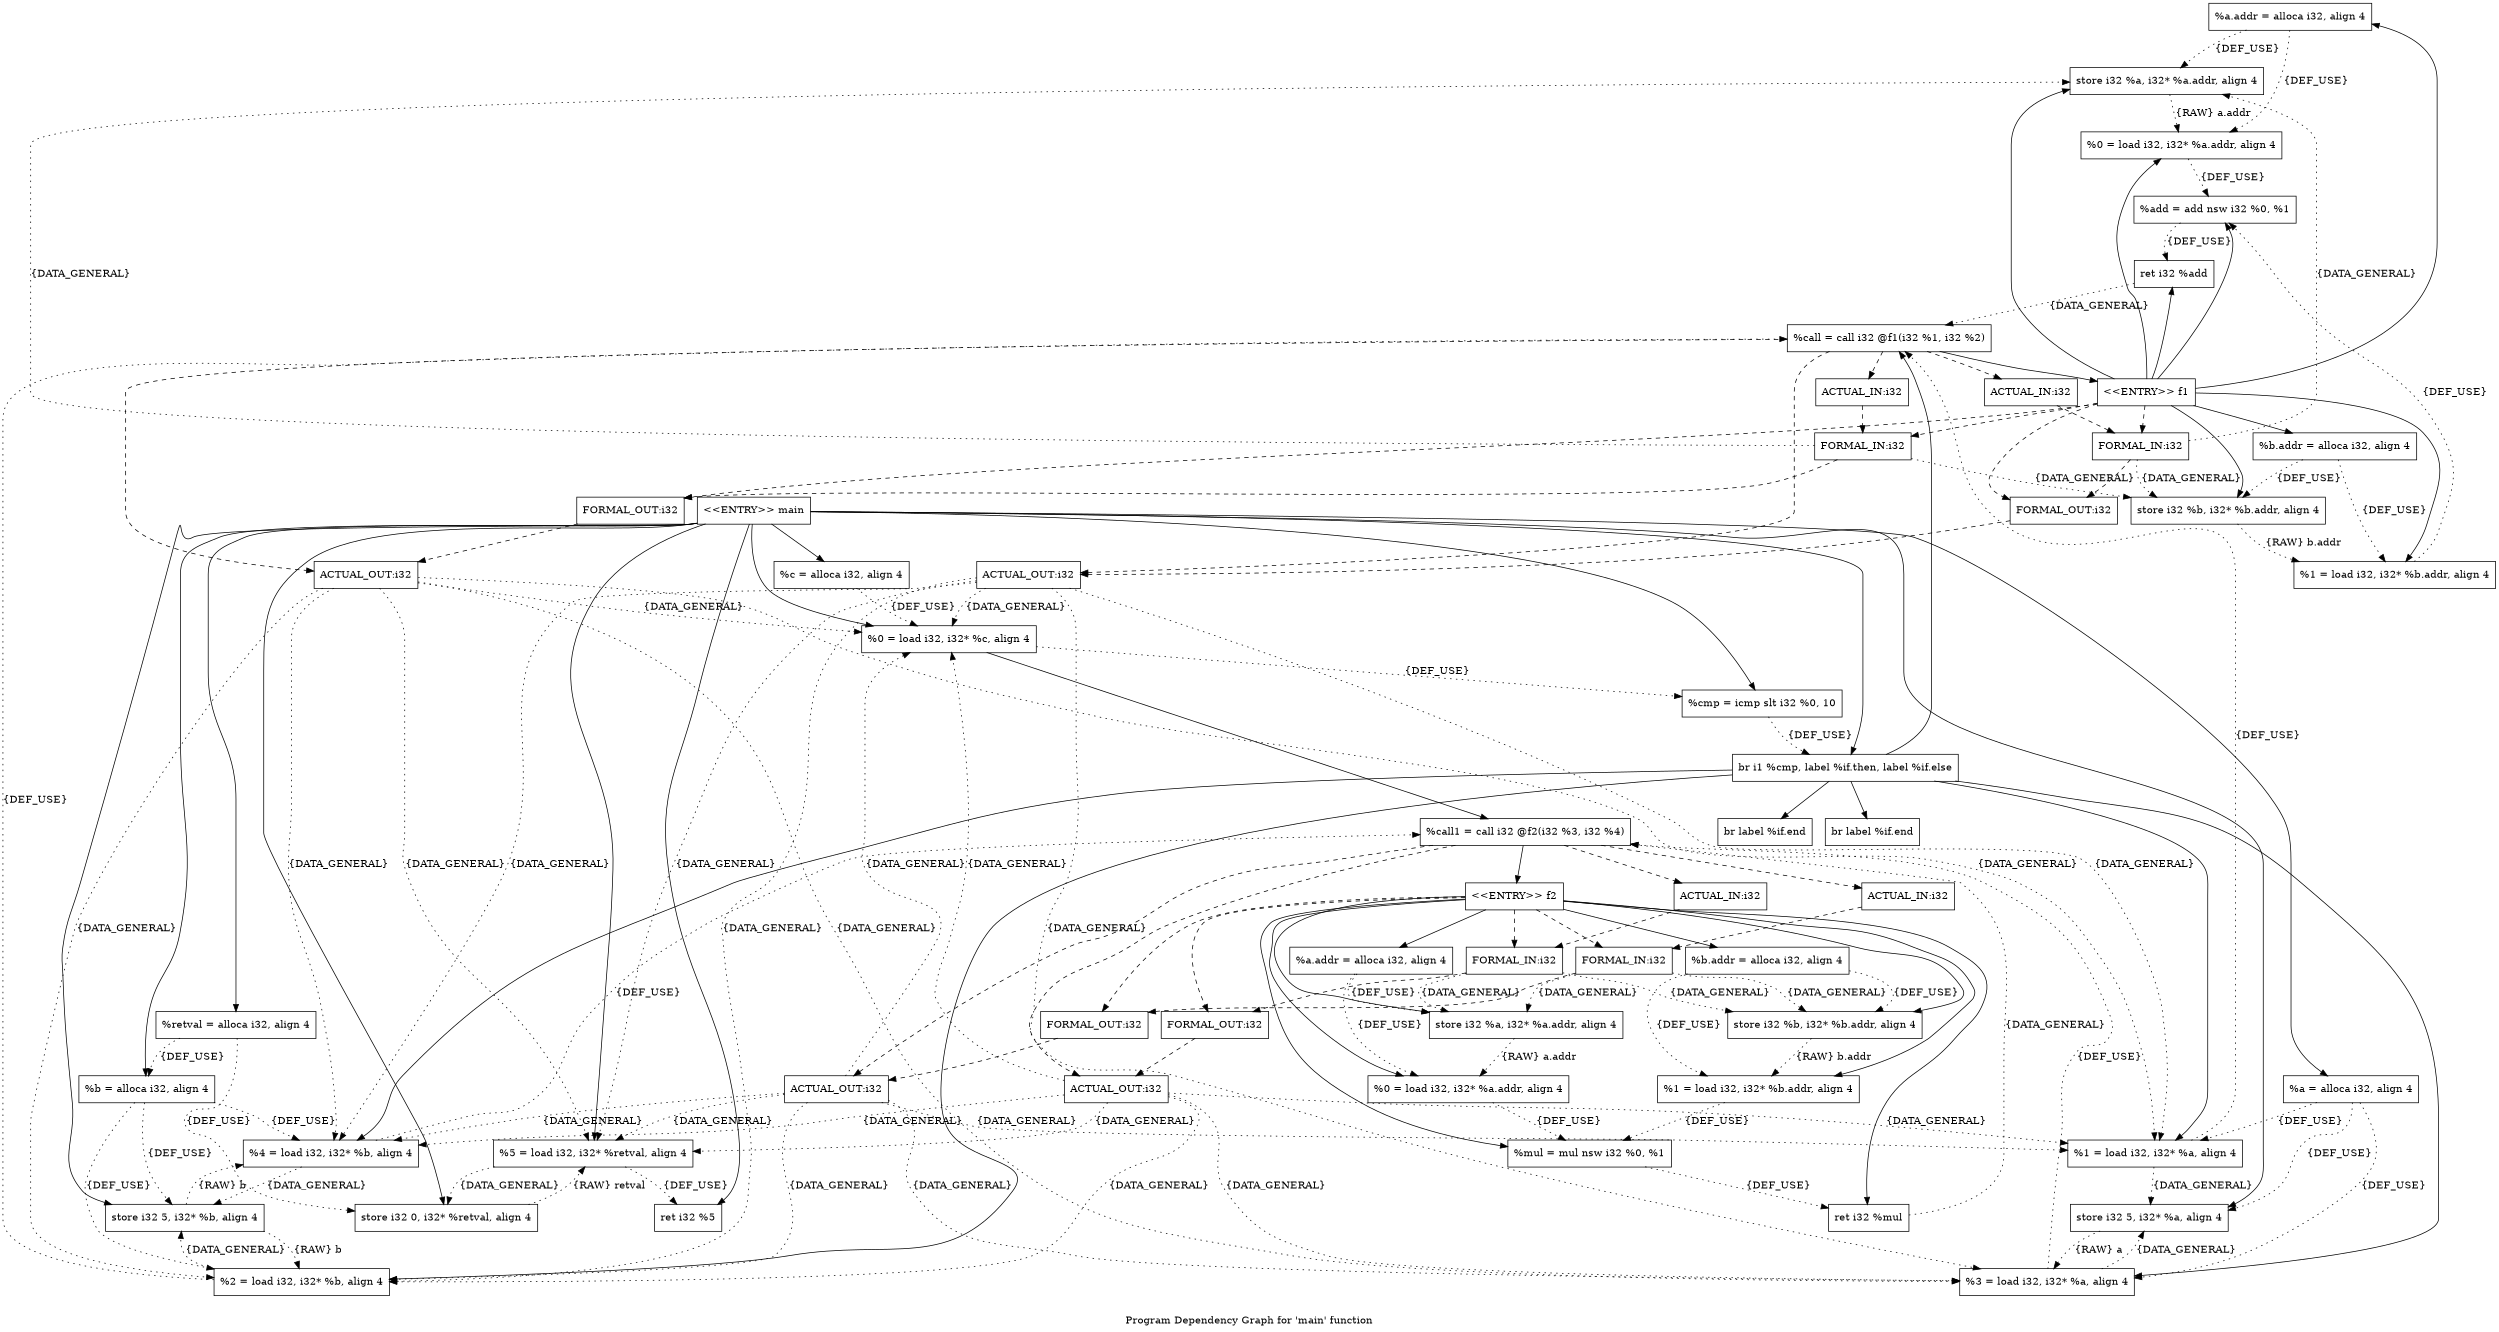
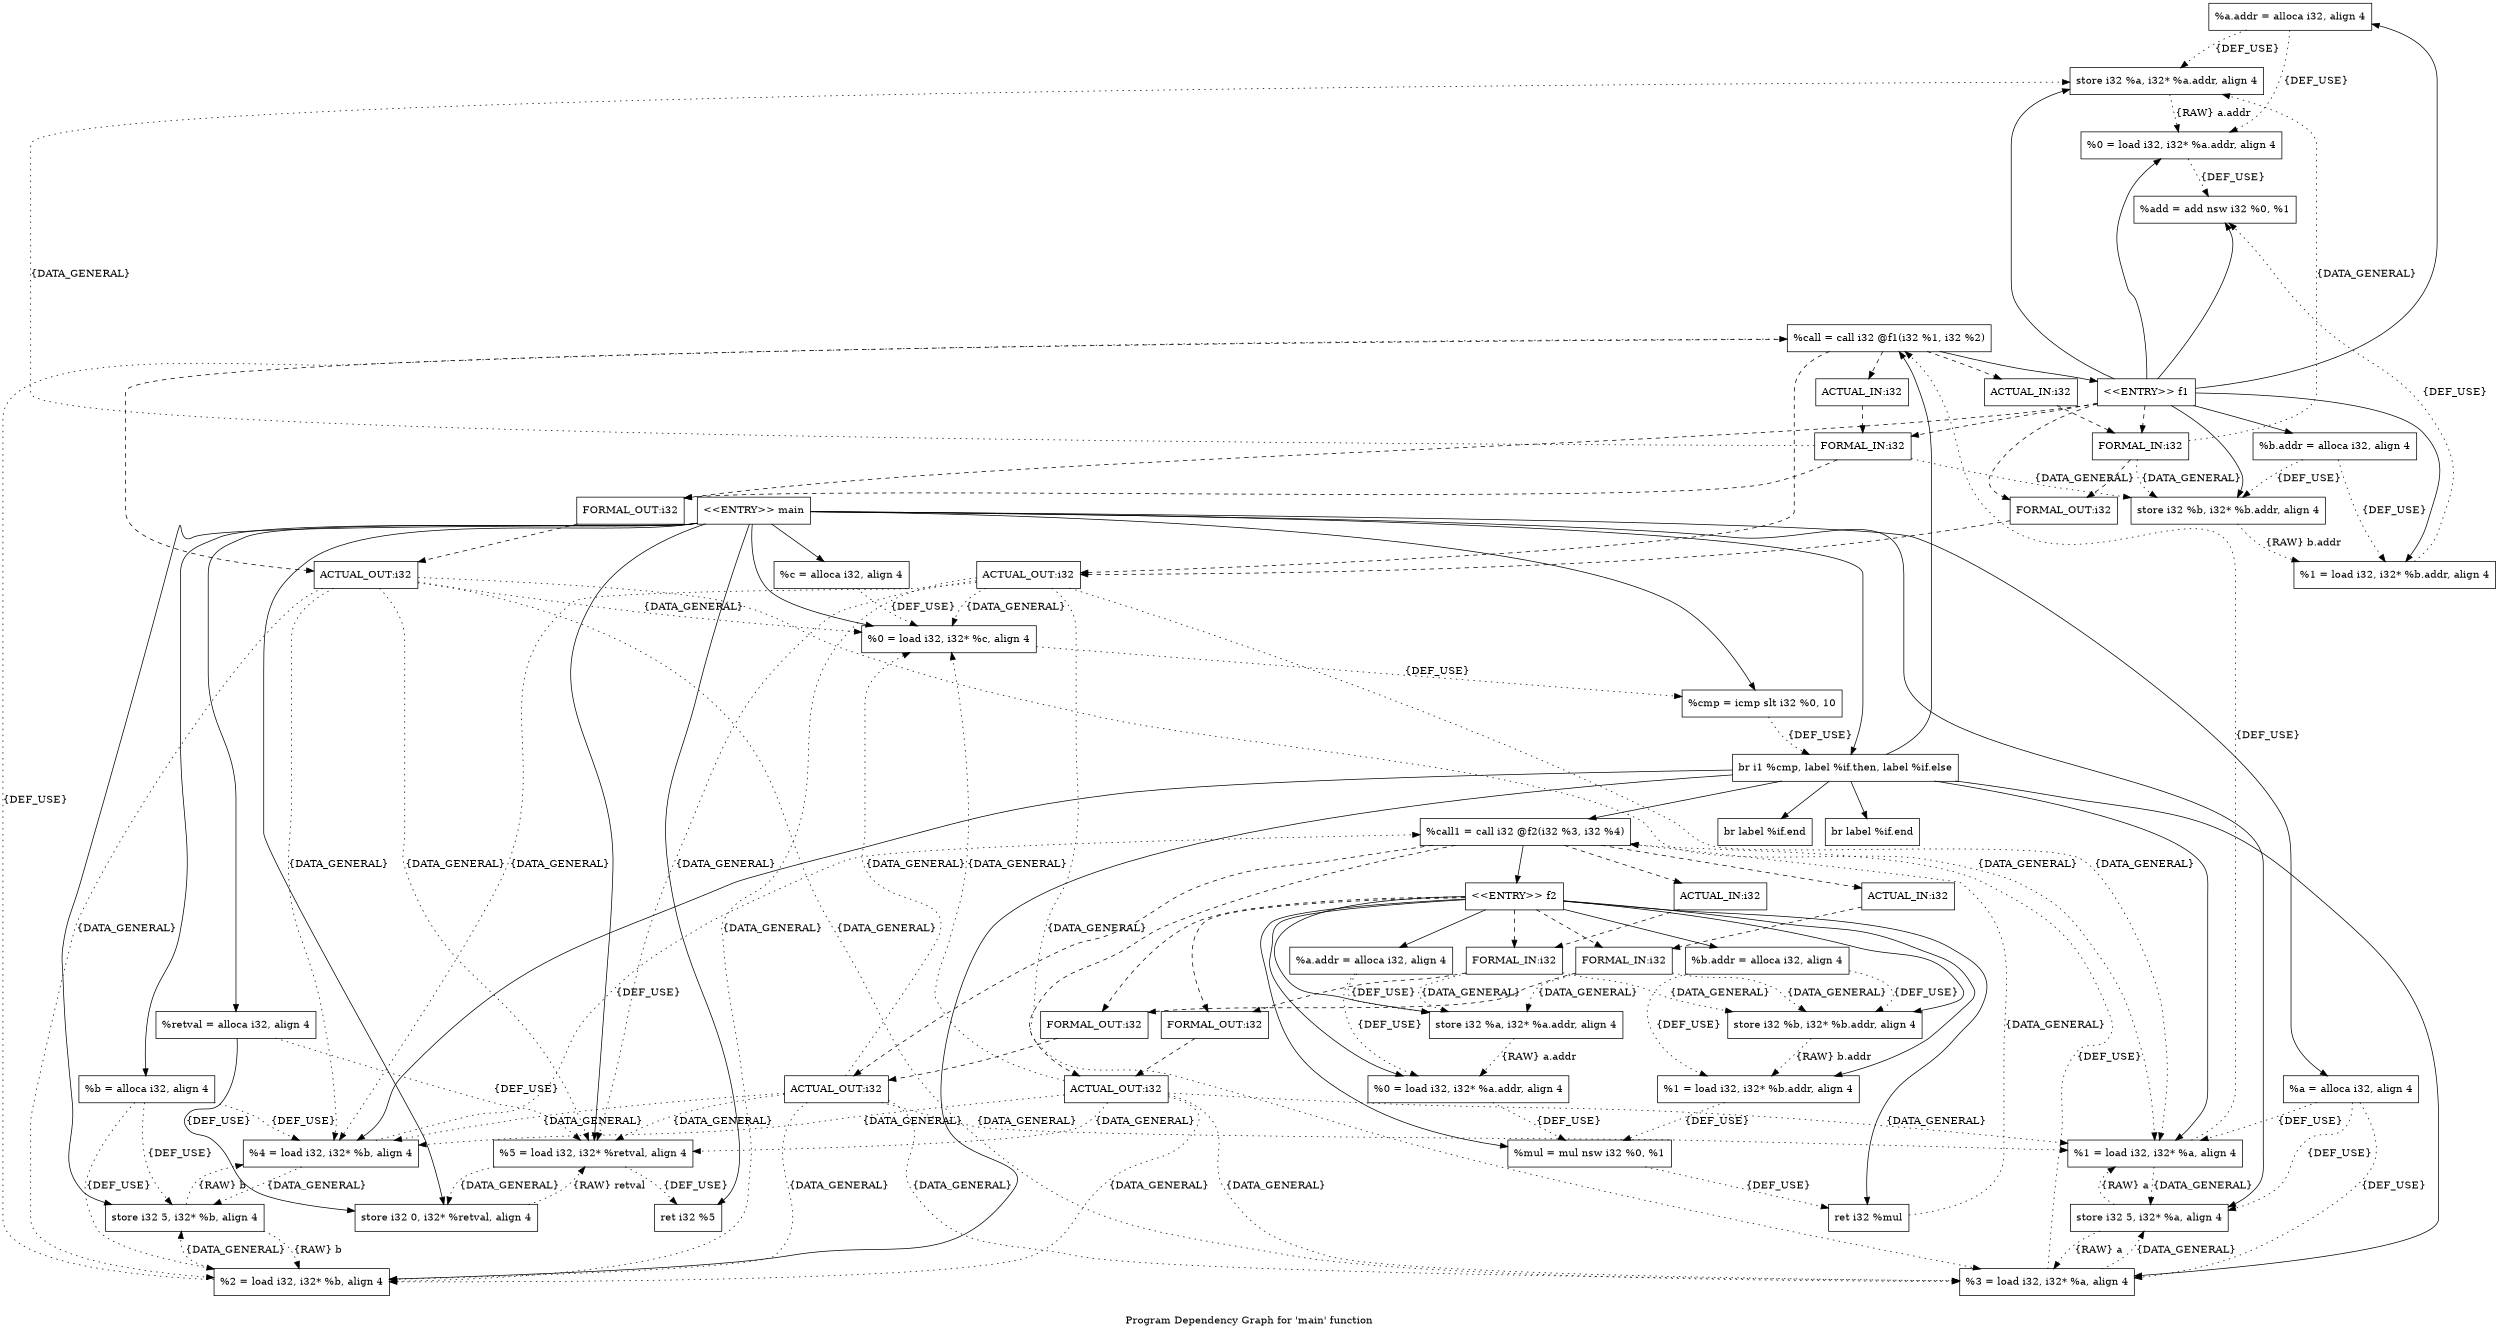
(2174, 274) -> none
(1221, 730) -> (1689, 799)
(162, 1050) -> (427, 1084)
(217, 1145) -> (217, 1145)
none -> (2099, 1189)
